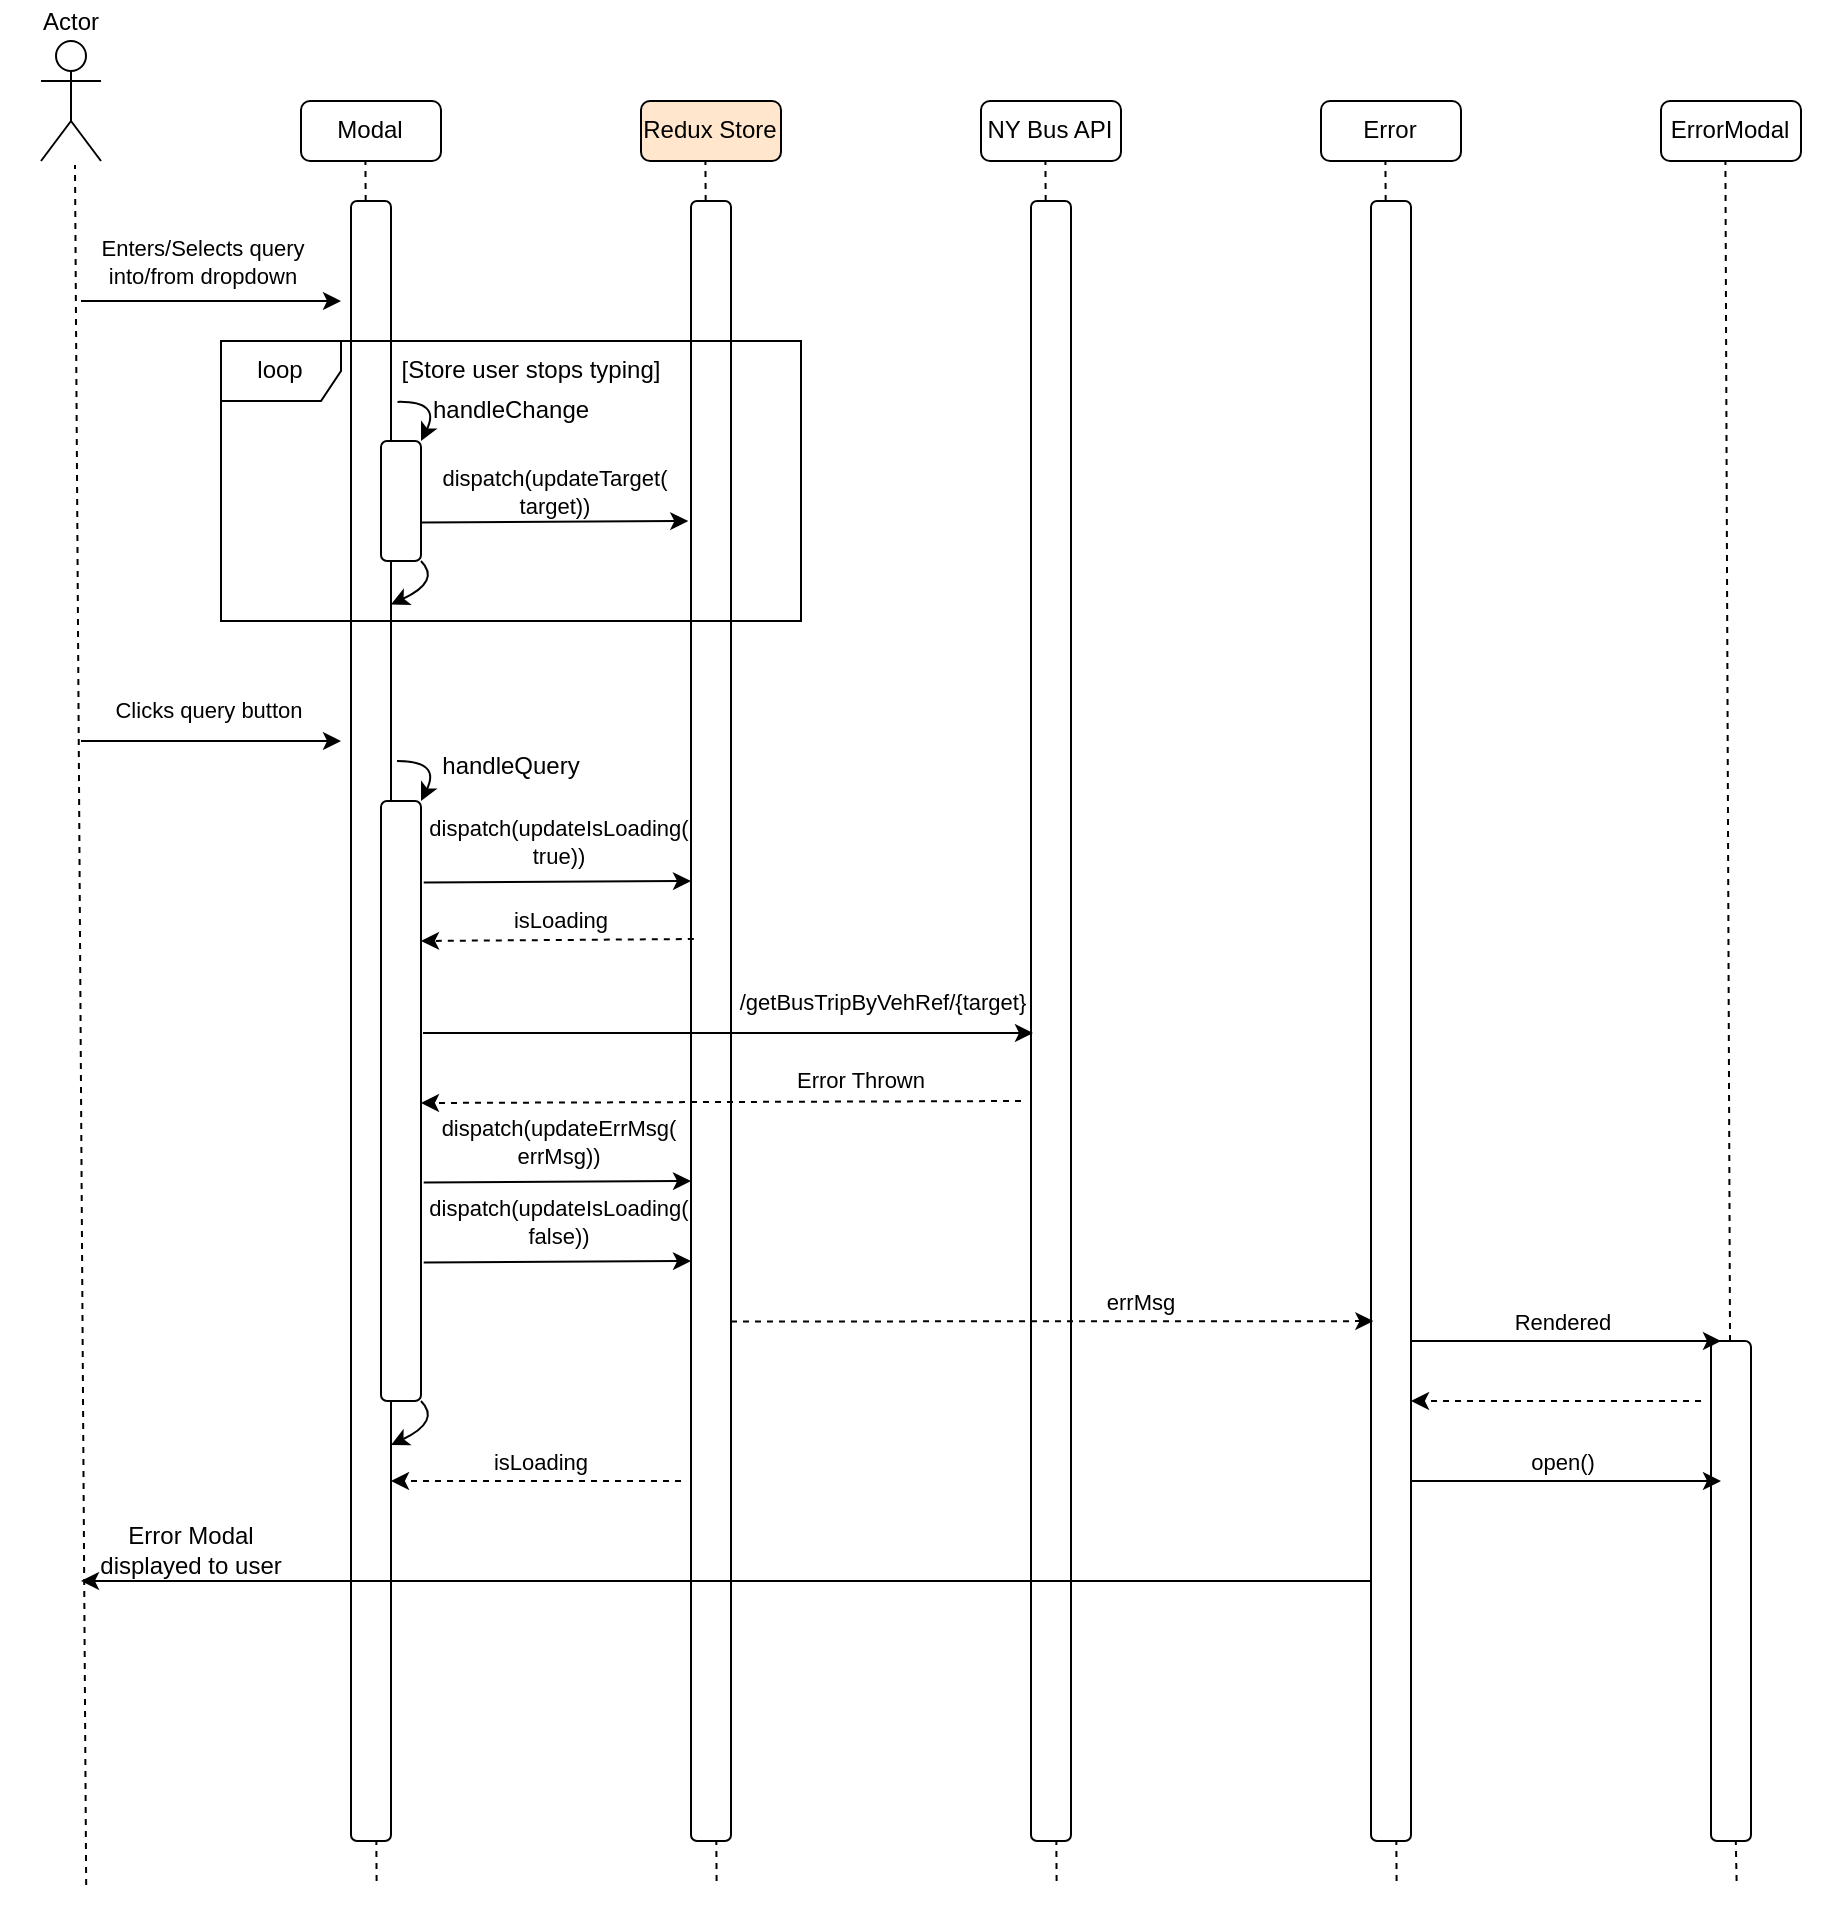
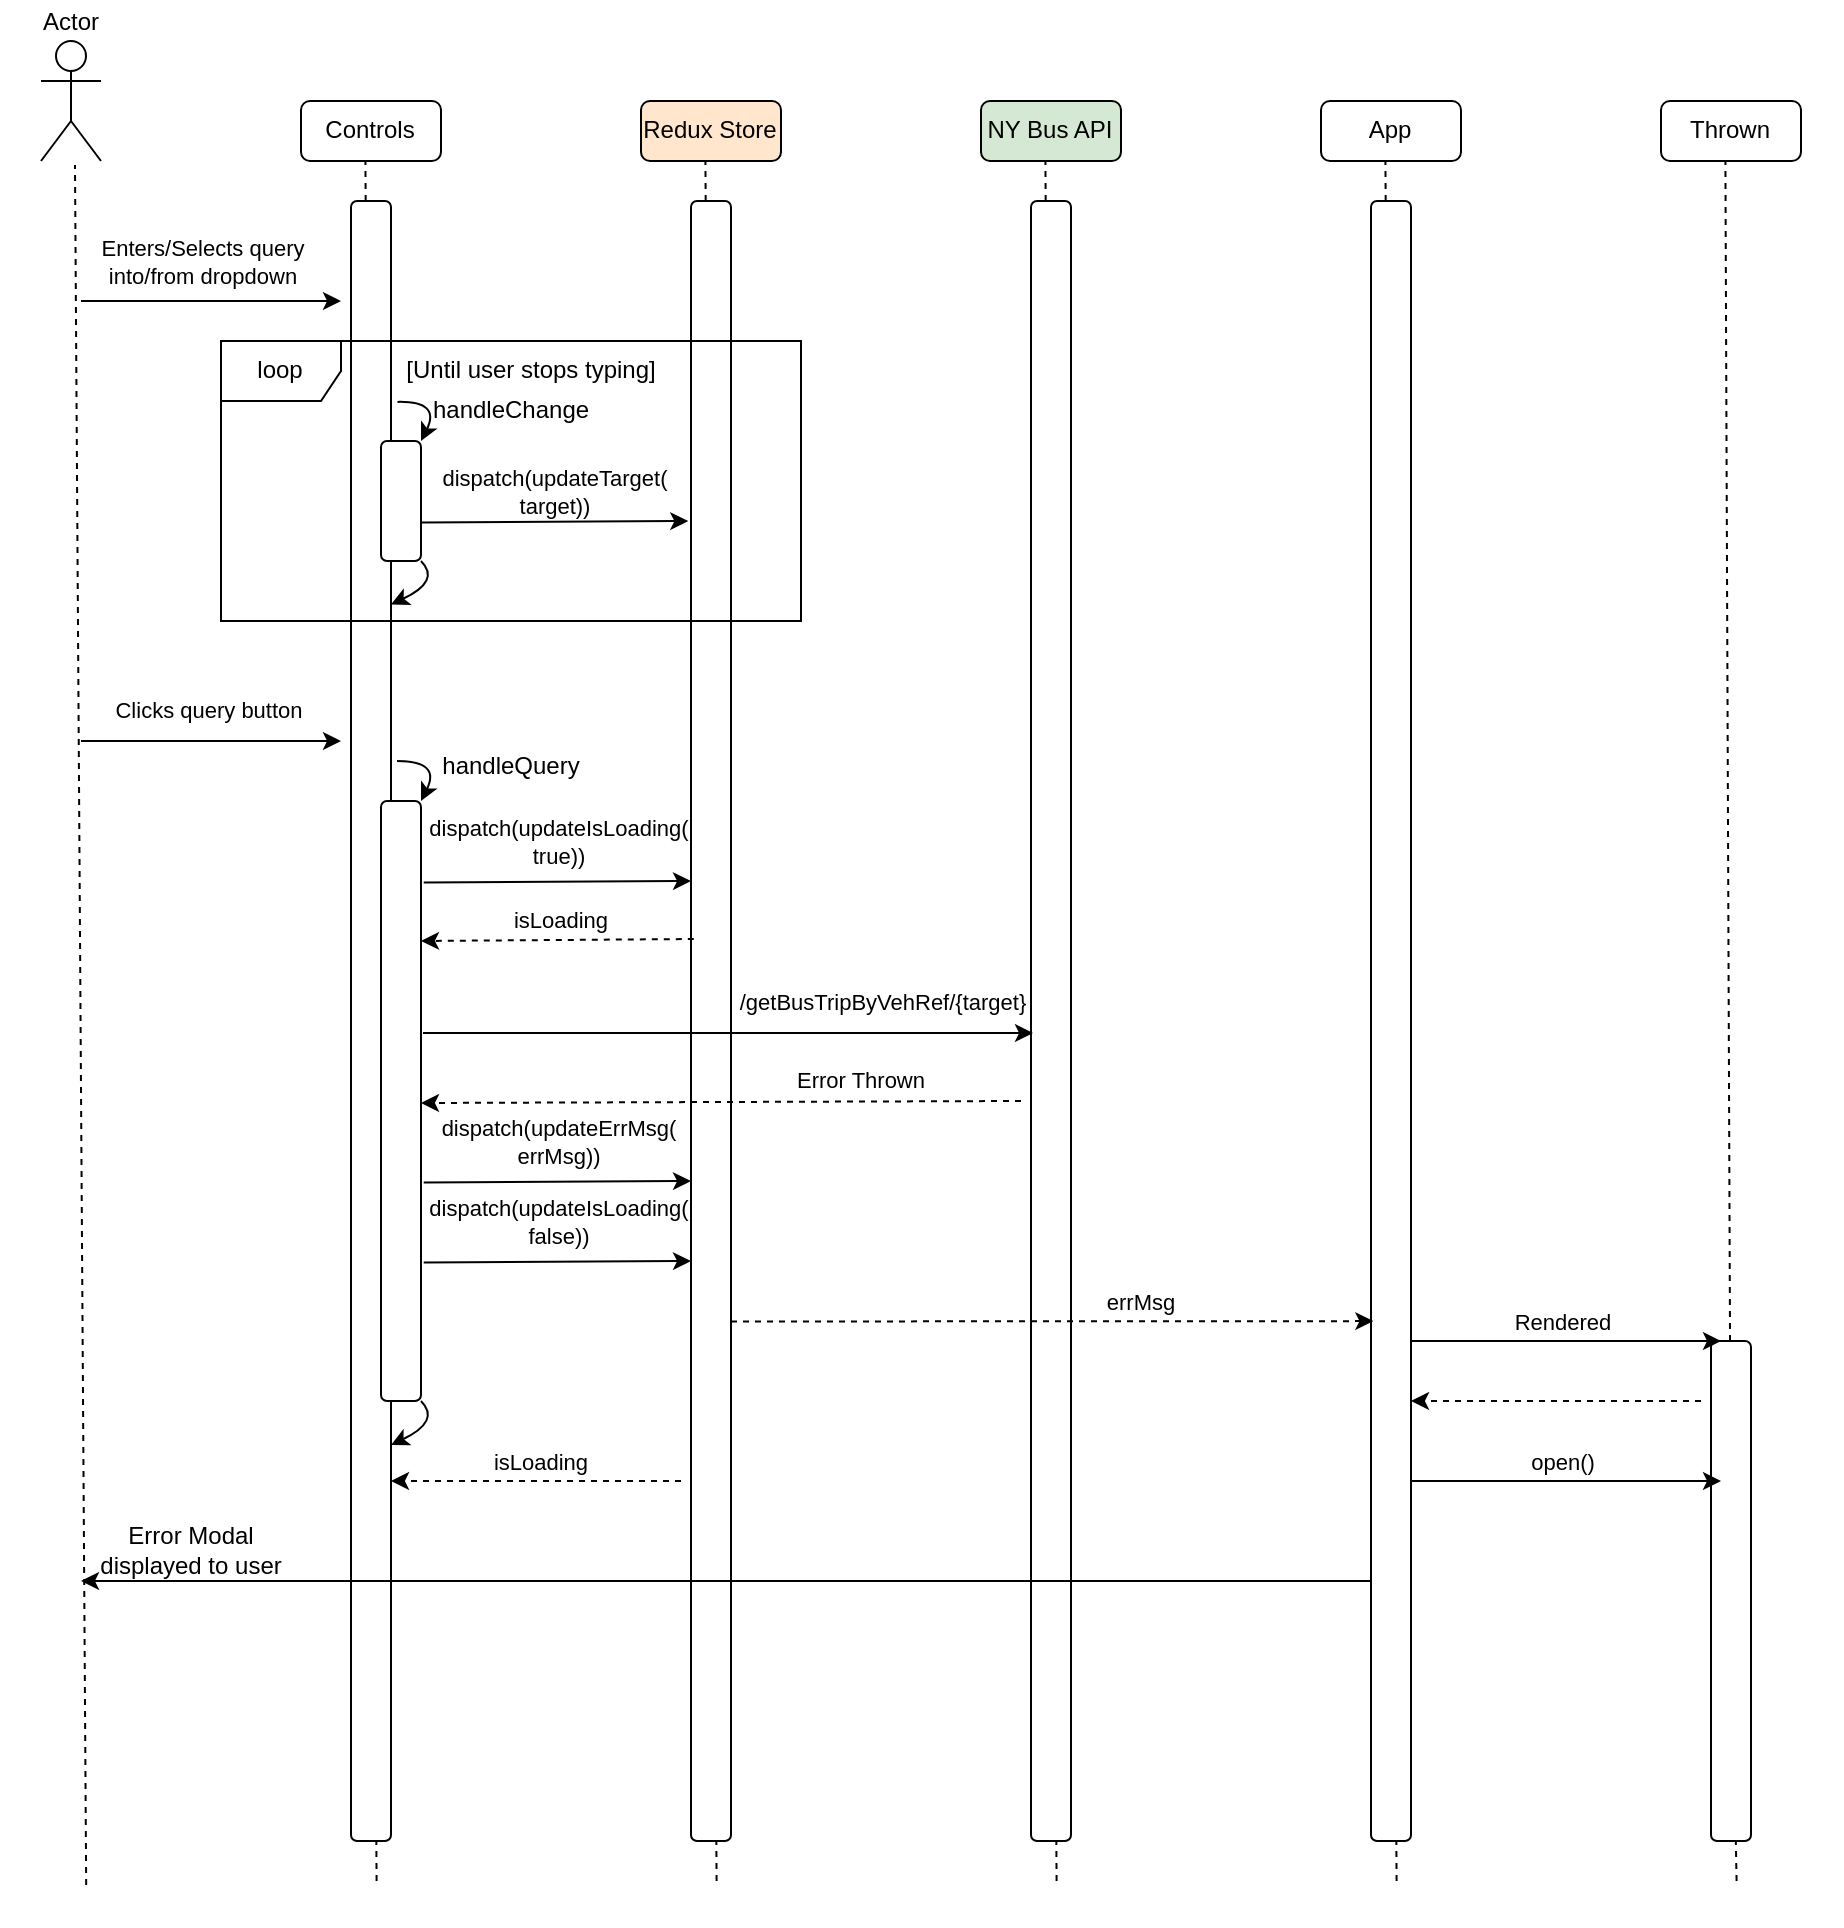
(371, 131) -> (371, 131)
(1051, 131) -> (1051, 131)
(1391, 131) -> (1391, 131)
(1731, 131) -> (1731, 131)
(532, 371) -> (532, 371)
